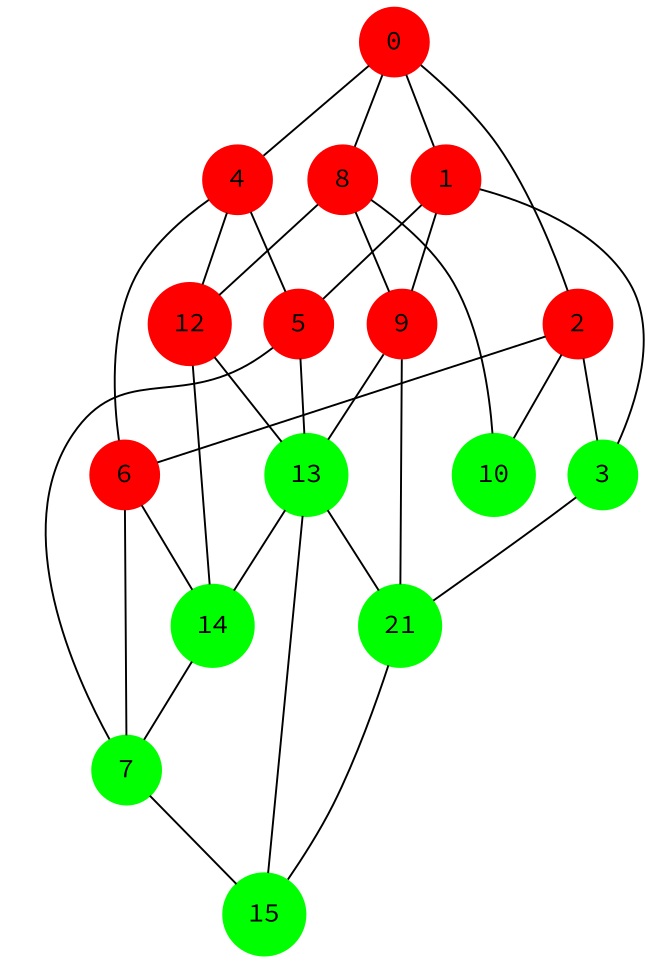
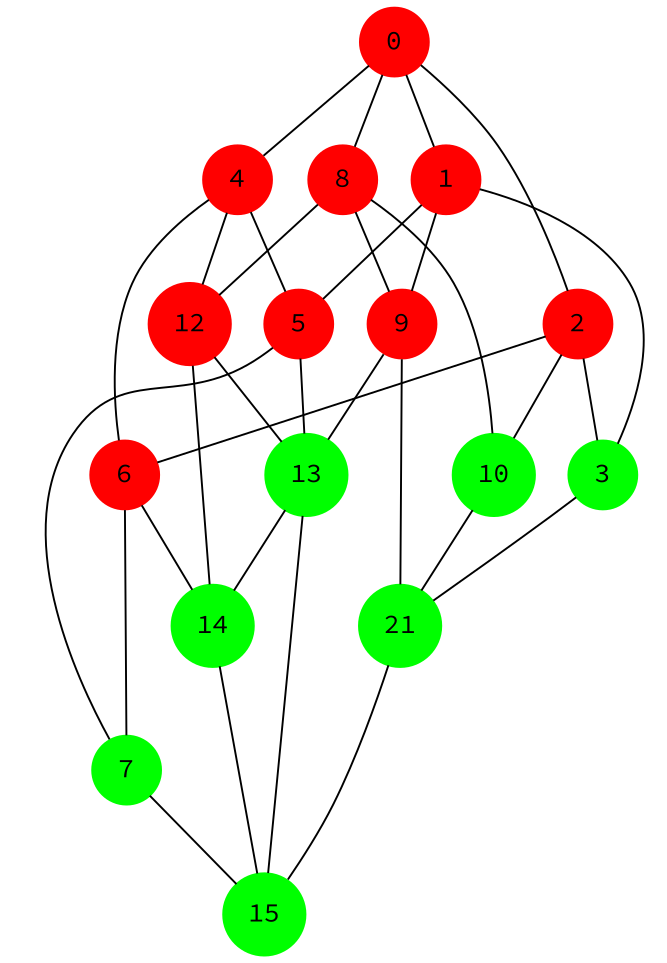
(353, 550) -> (447, 550)
(168, 701) -> (238, 770)
